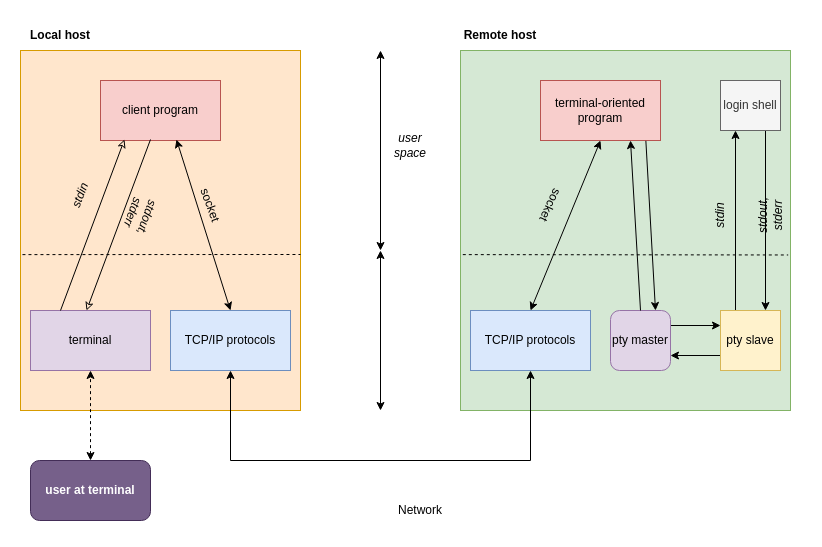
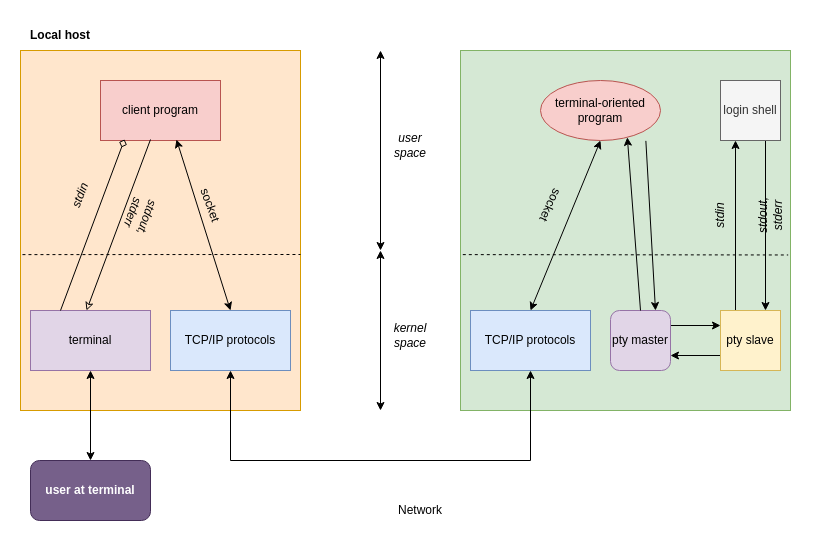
(501, 36) -> none
(751, 106) -> (751, 111)
(601, 111) -> (601, 111)
(122, 146) -> (122, 147)
none -> (411, 336)
(91, 415) -> (91, 415)
